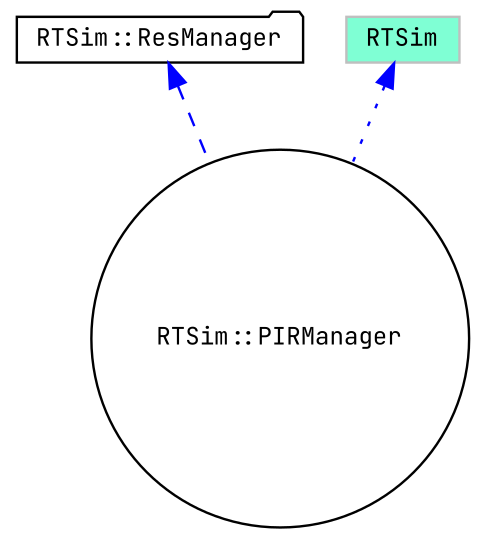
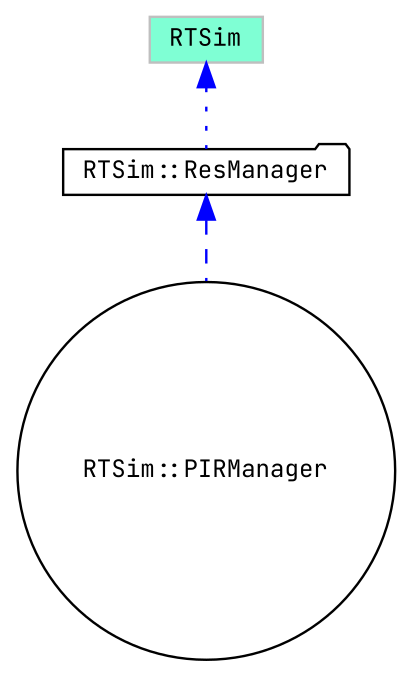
(369, 124) -> (206, 118)
